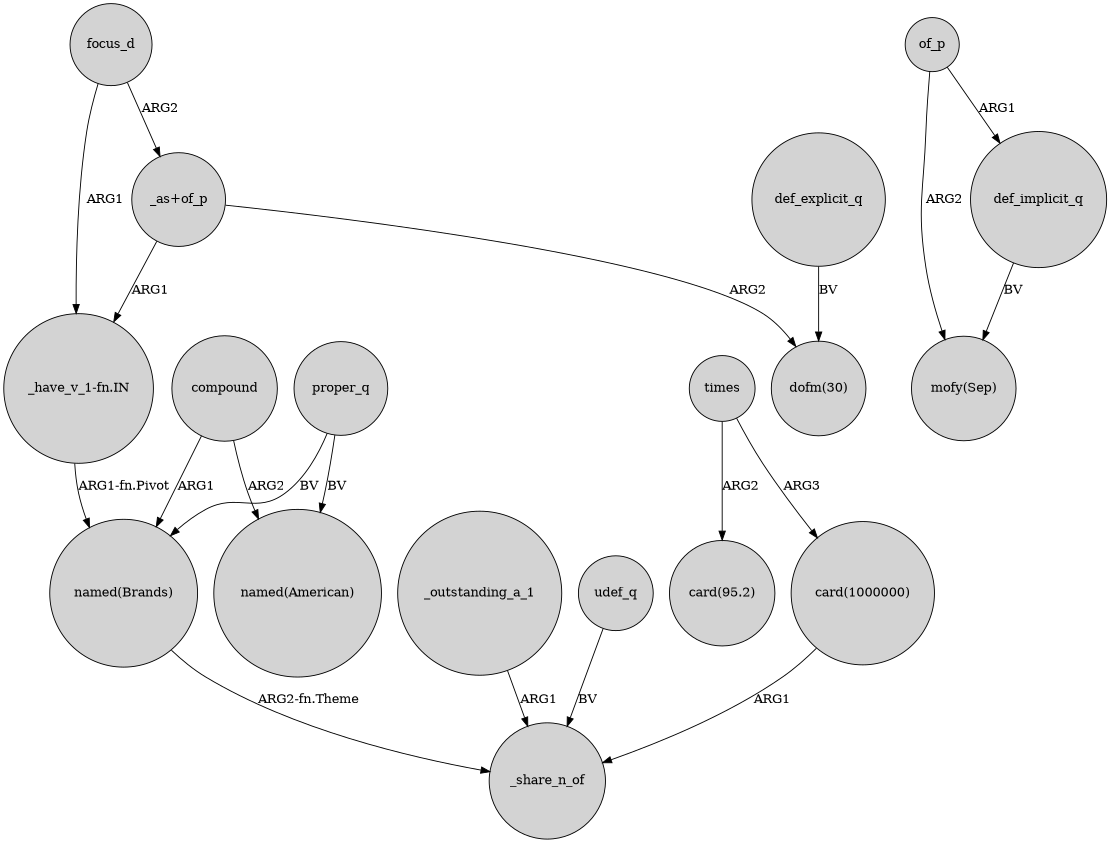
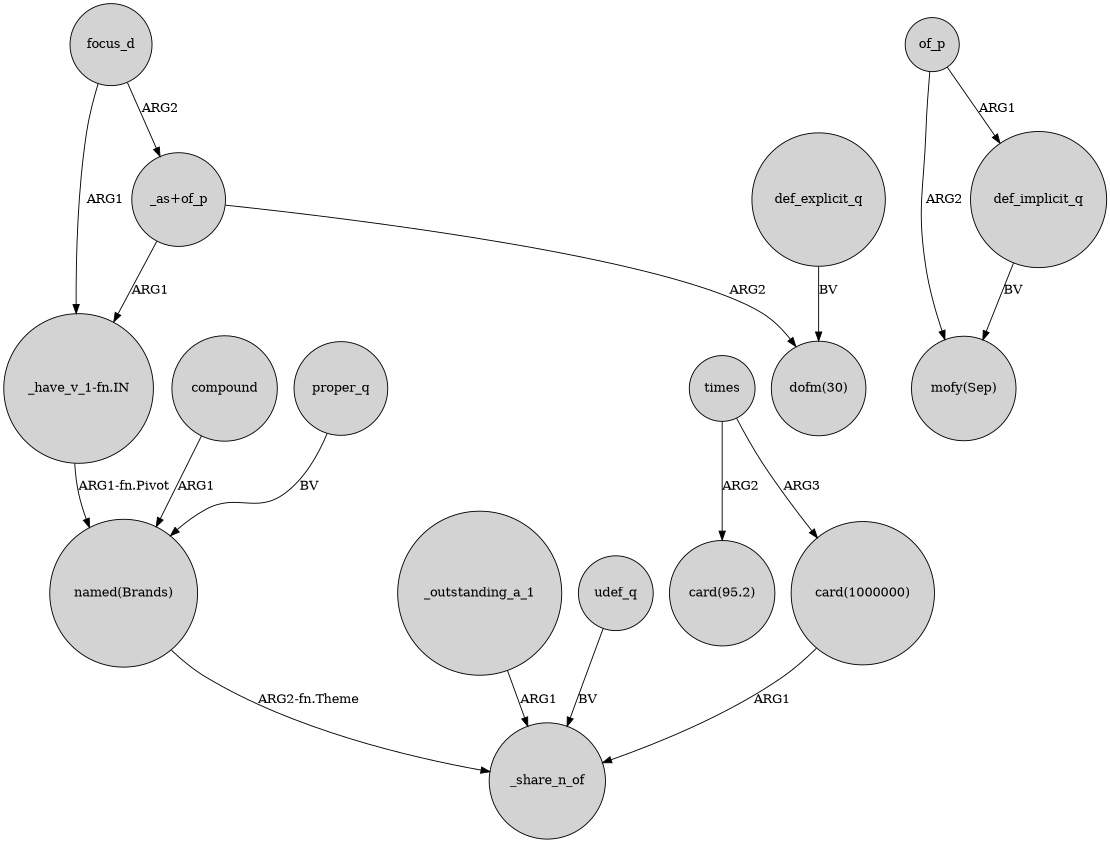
(298, 593) -> none
